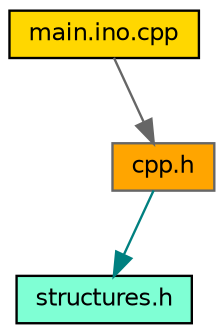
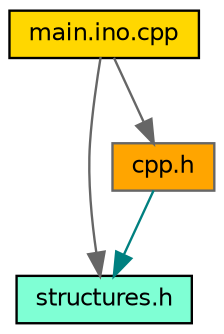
none -> (89, 155)
